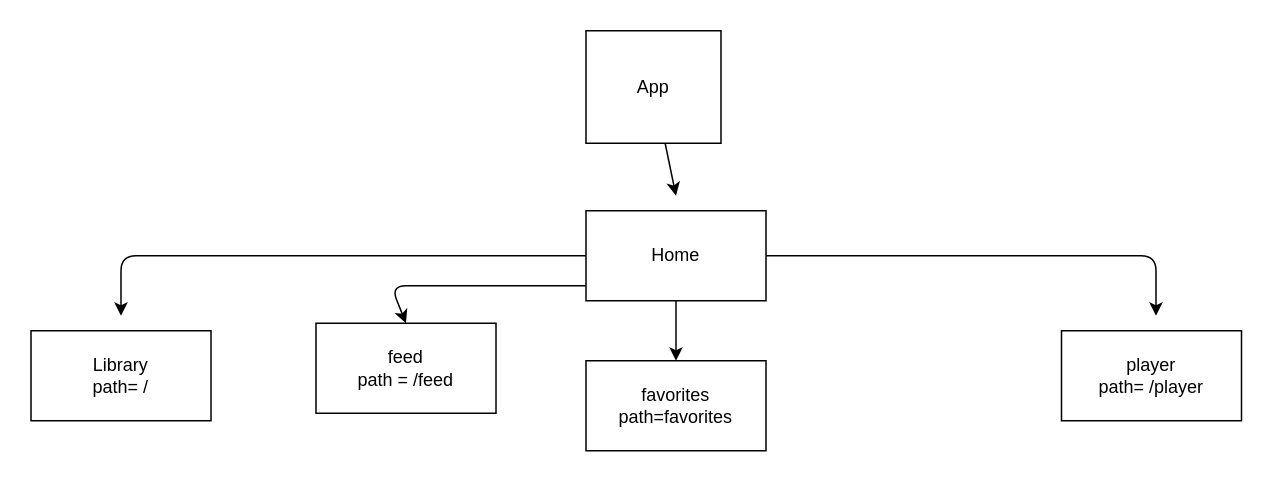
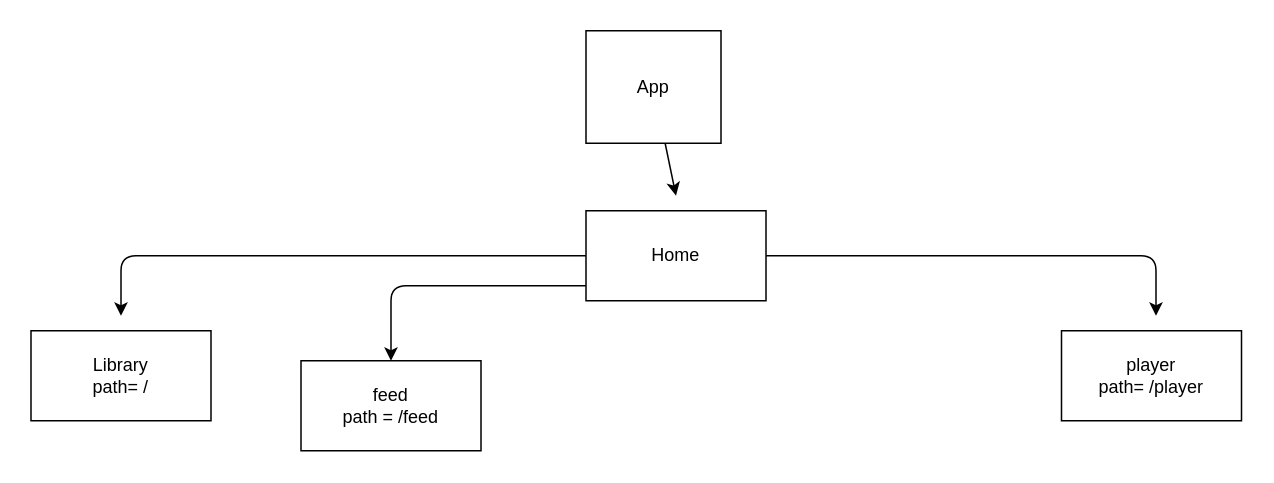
(676, 326) -> none
(406, 368) -> (391, 406)
(676, 406) -> none
